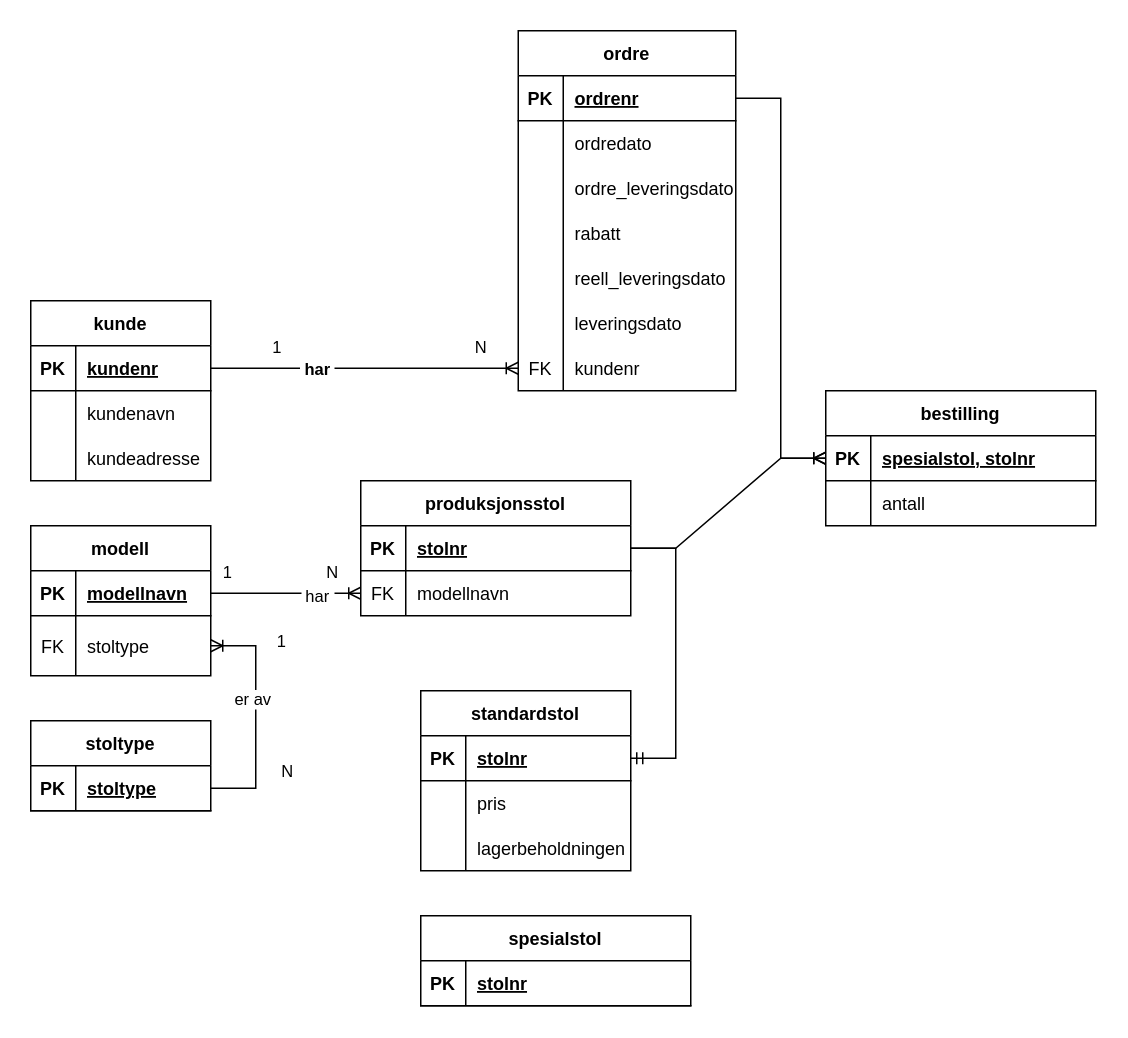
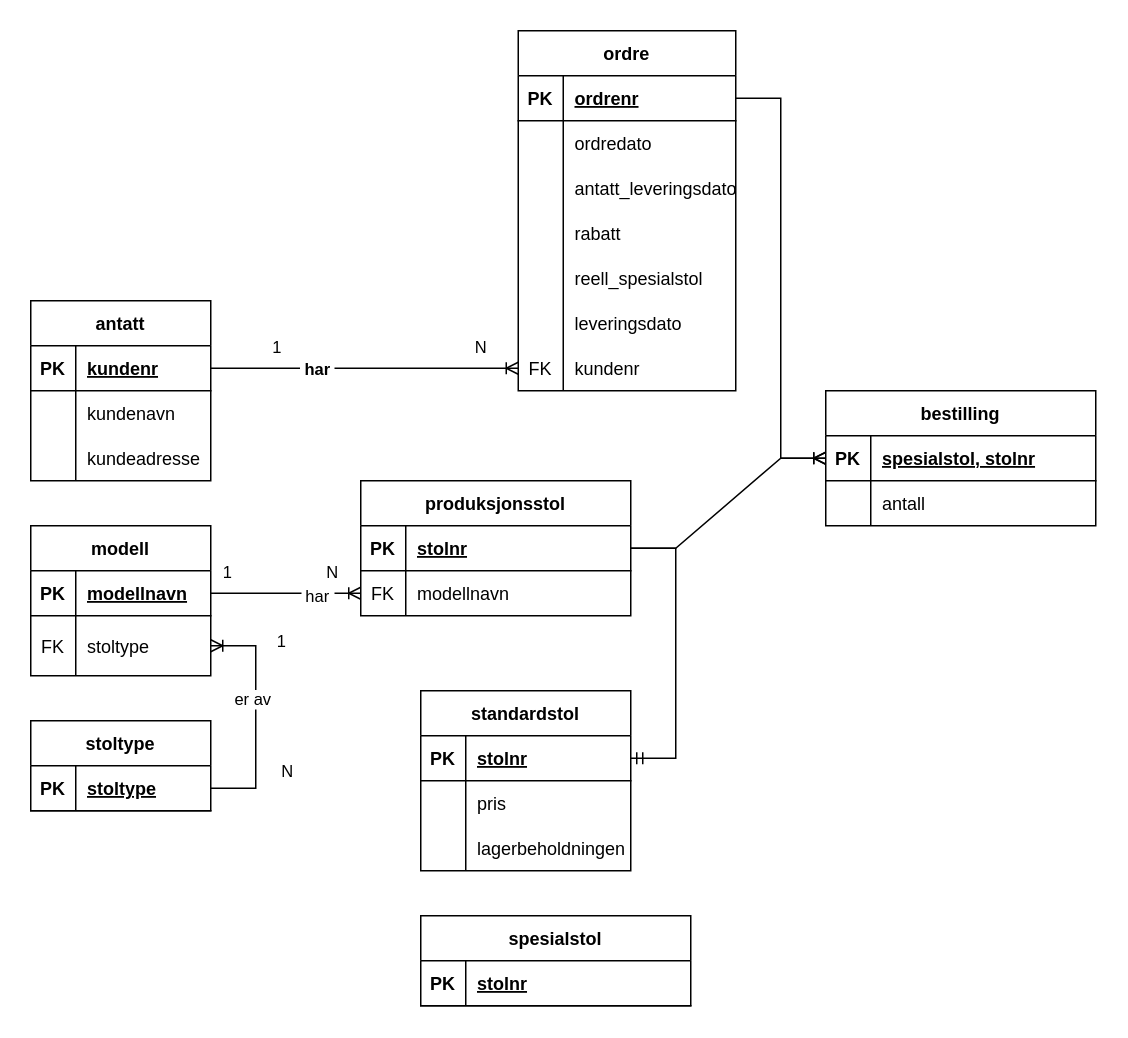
(666, 189) -> (671, 189)
(661, 279) -> (648, 279)
(120, 324) -> (120, 324)
